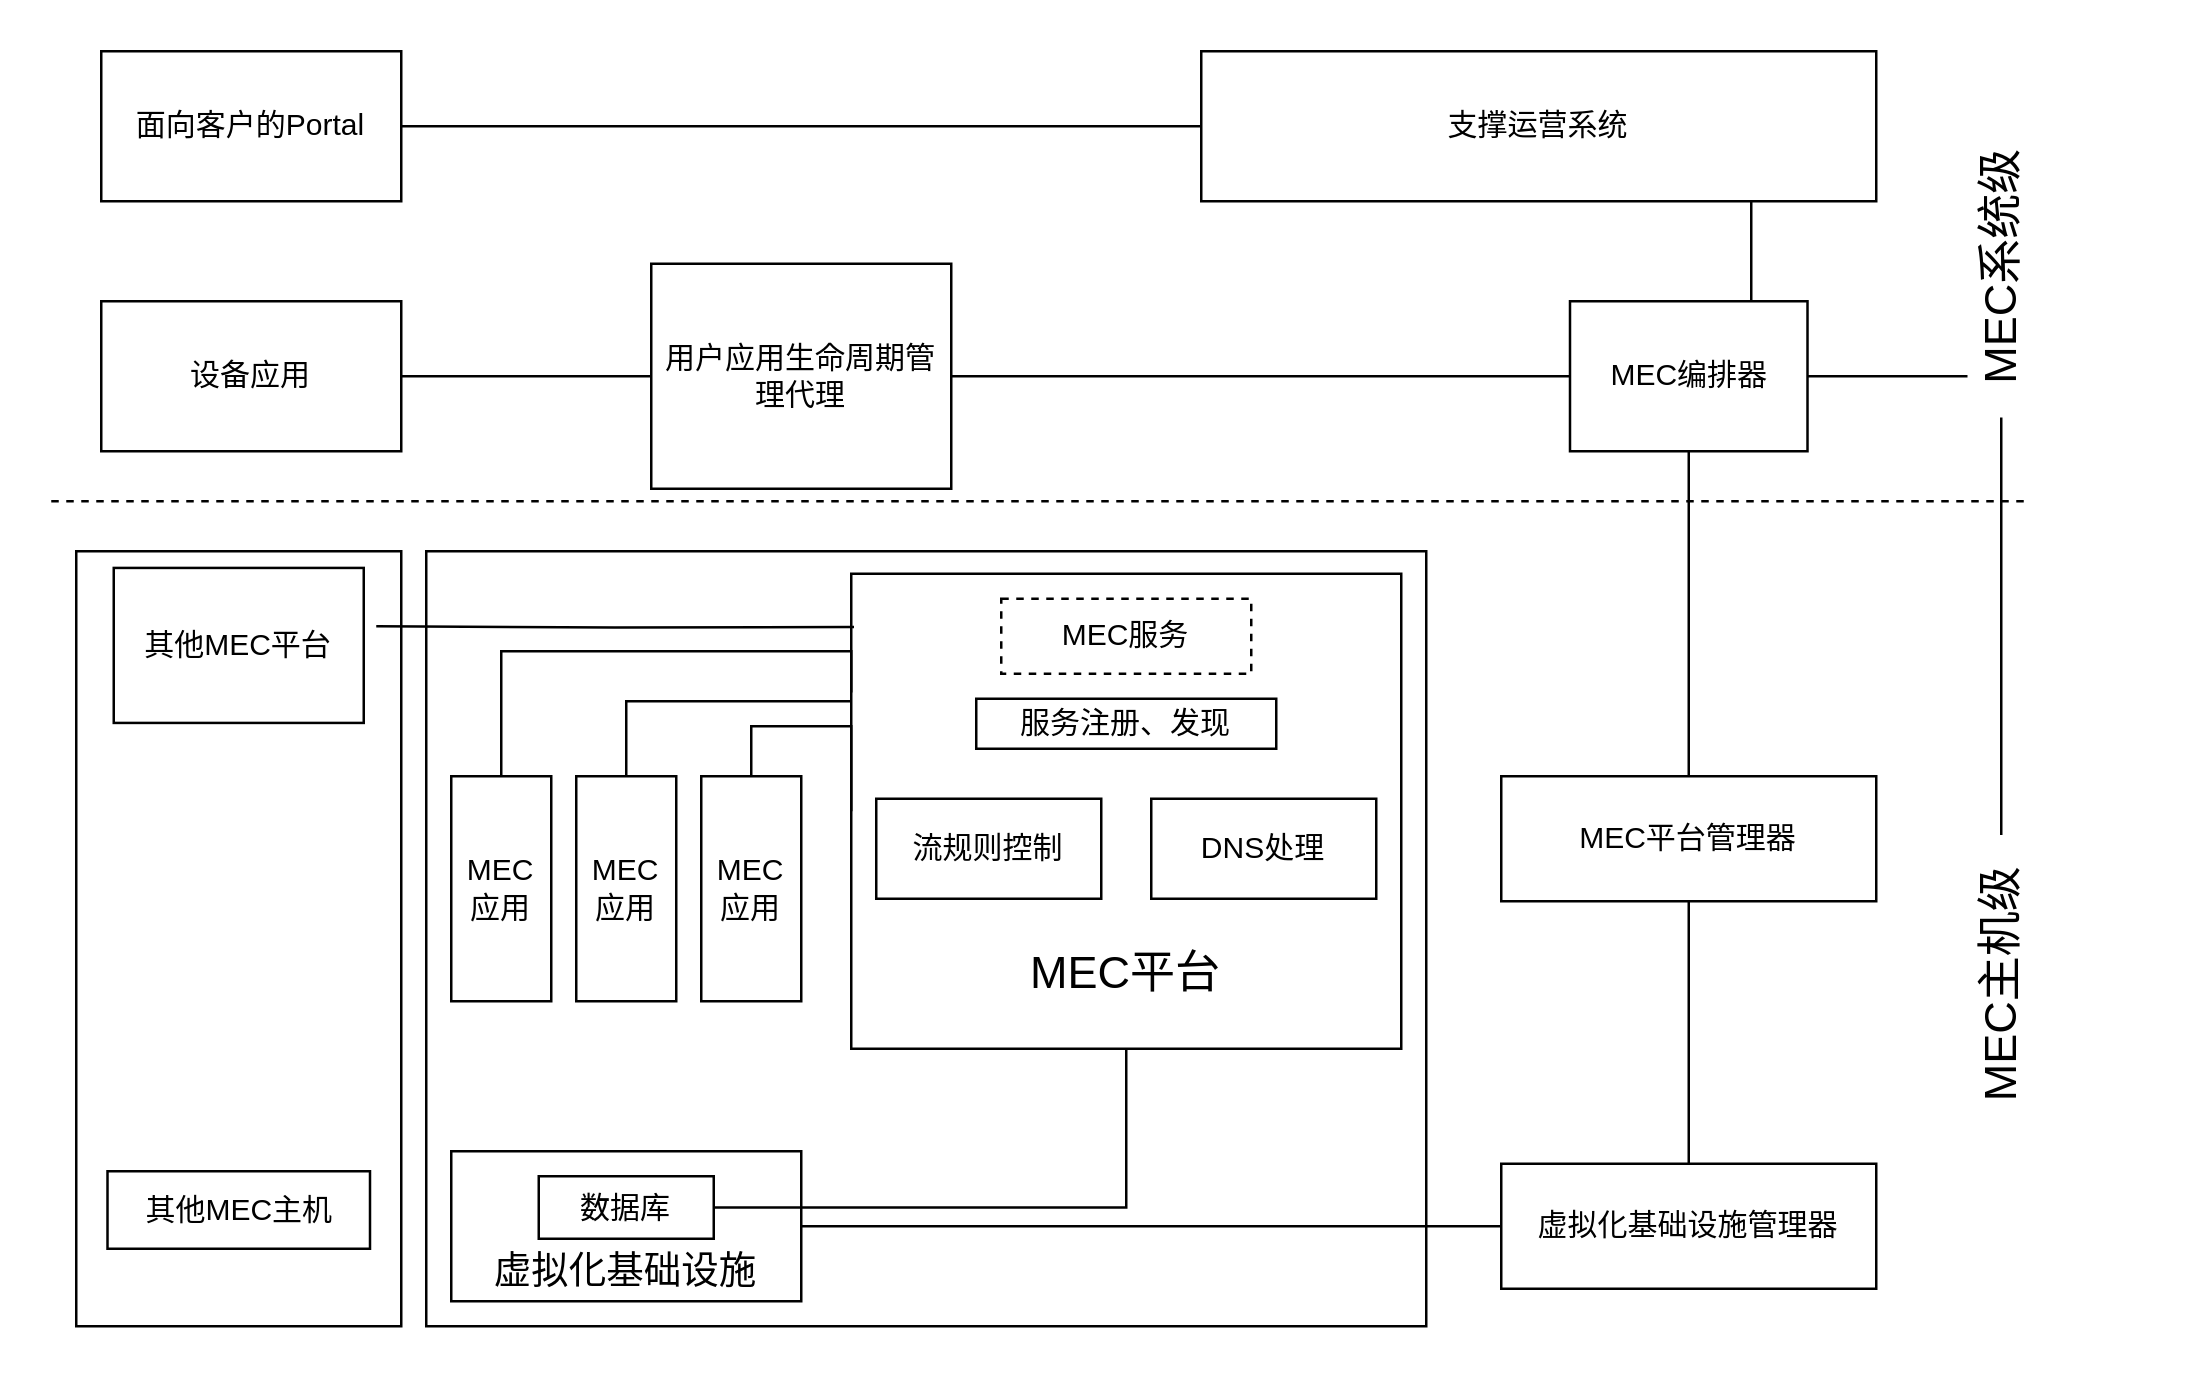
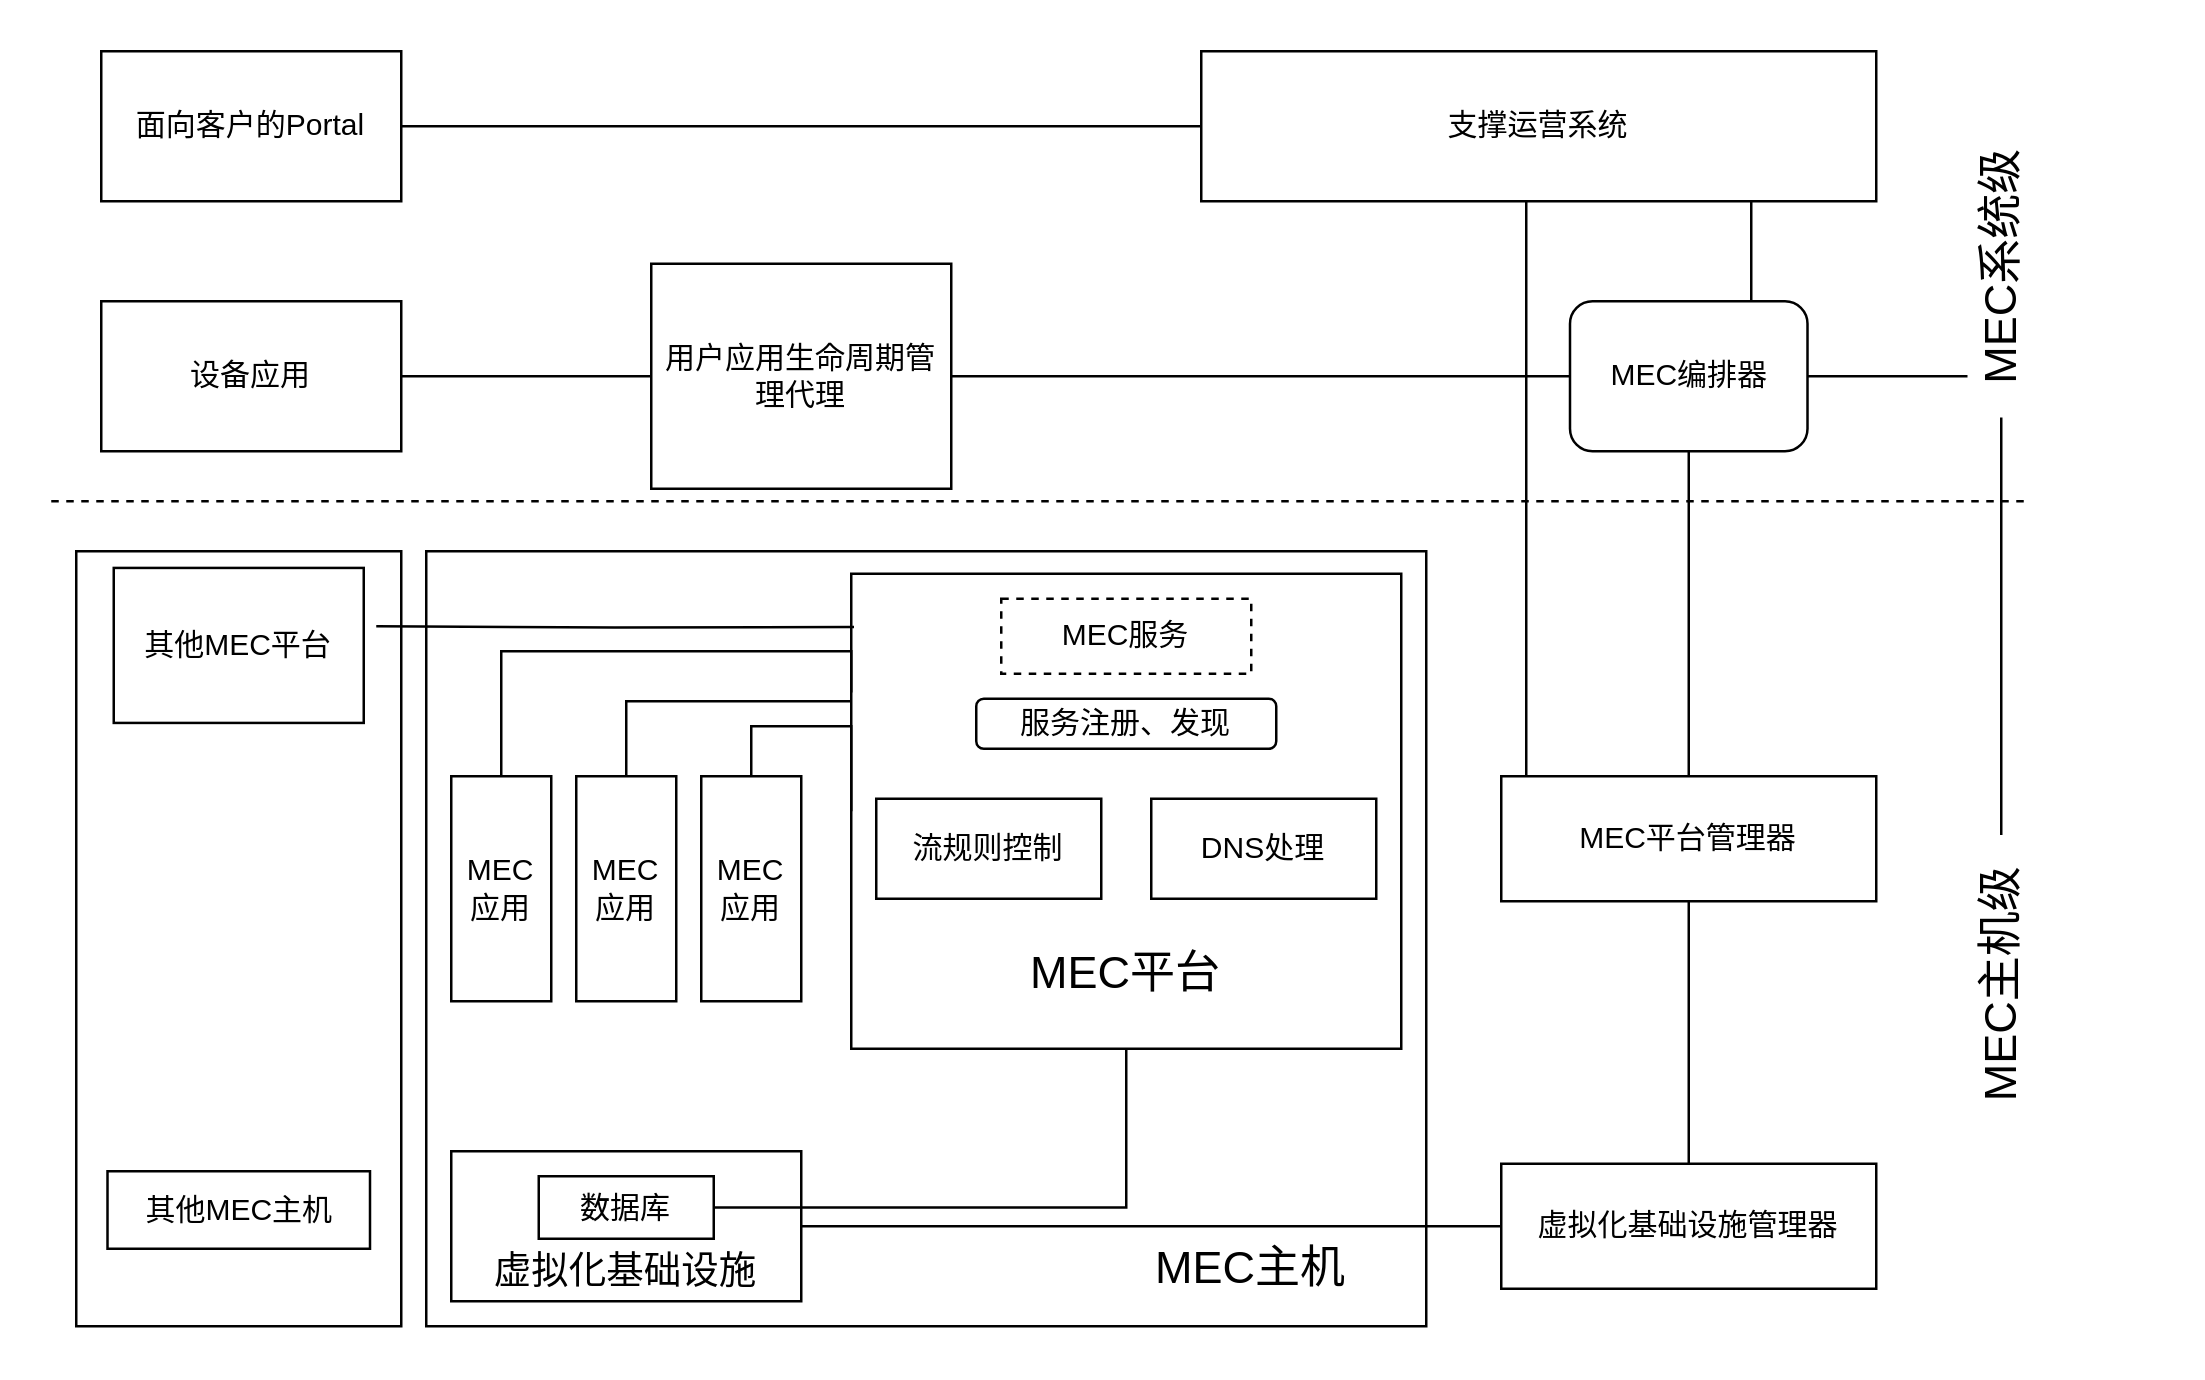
(1689, 376) -> (1689, 376)
none -> (1526, 641)
(1126, 724) -> (1126, 724)
none -> (1251, 1268)
